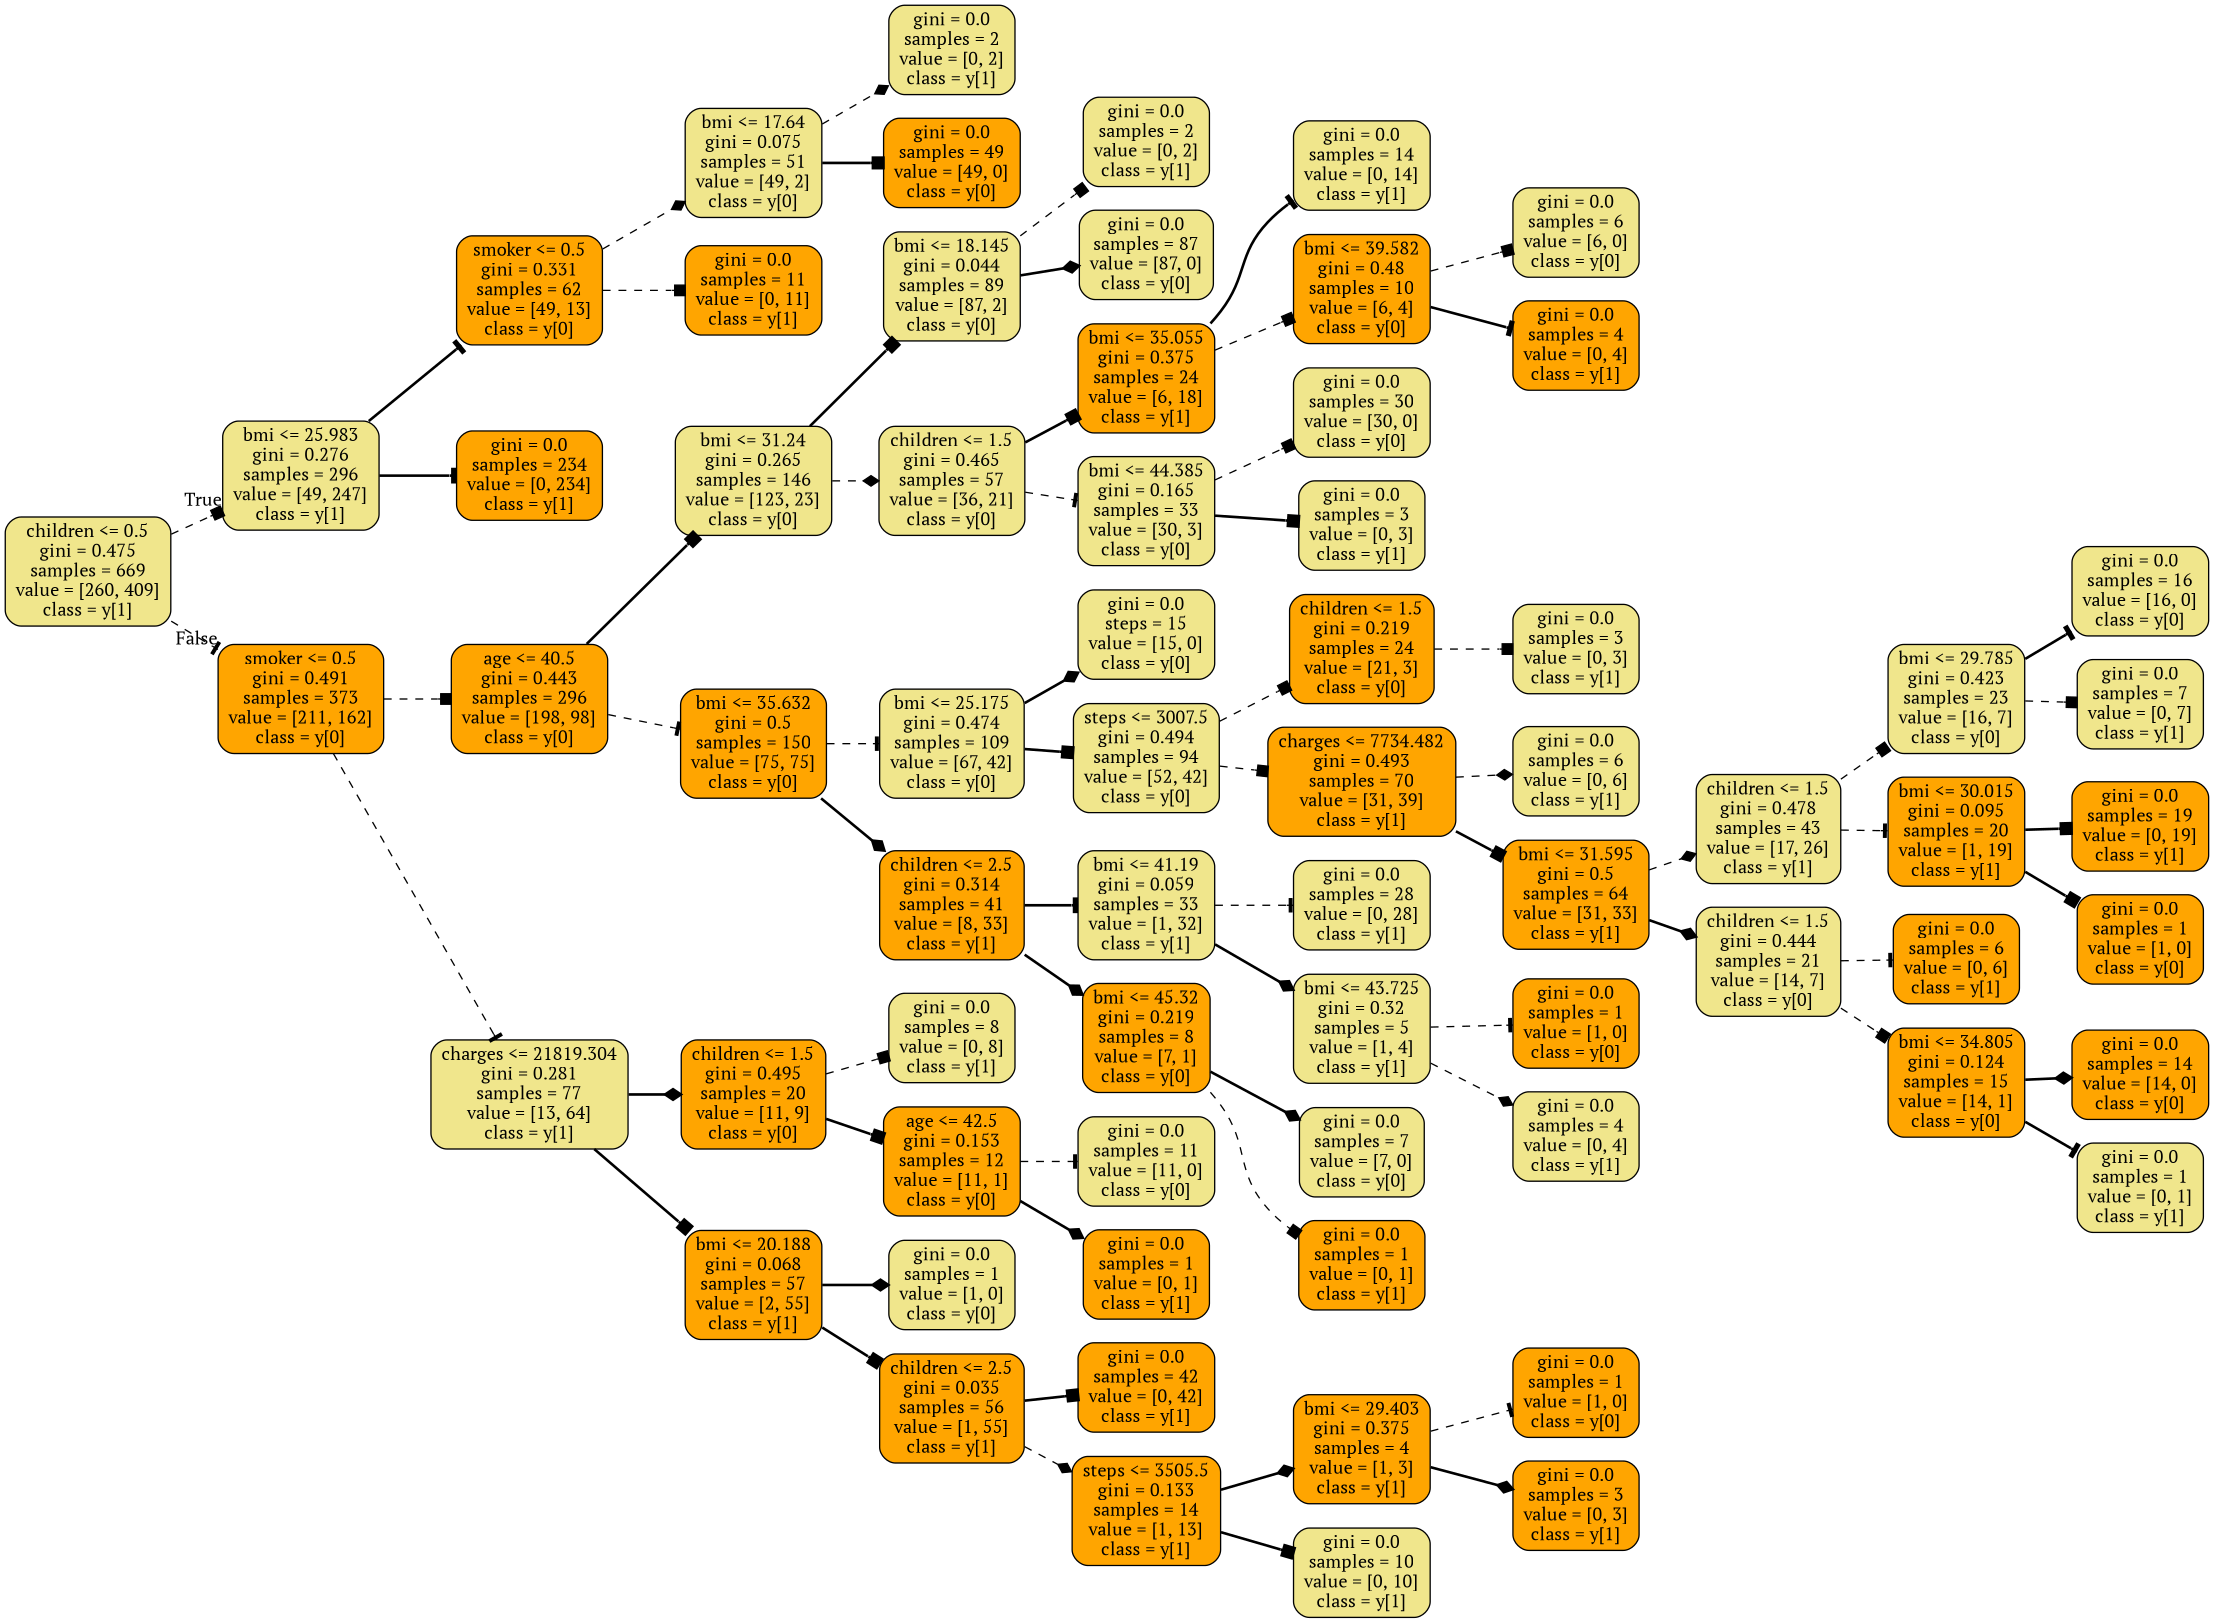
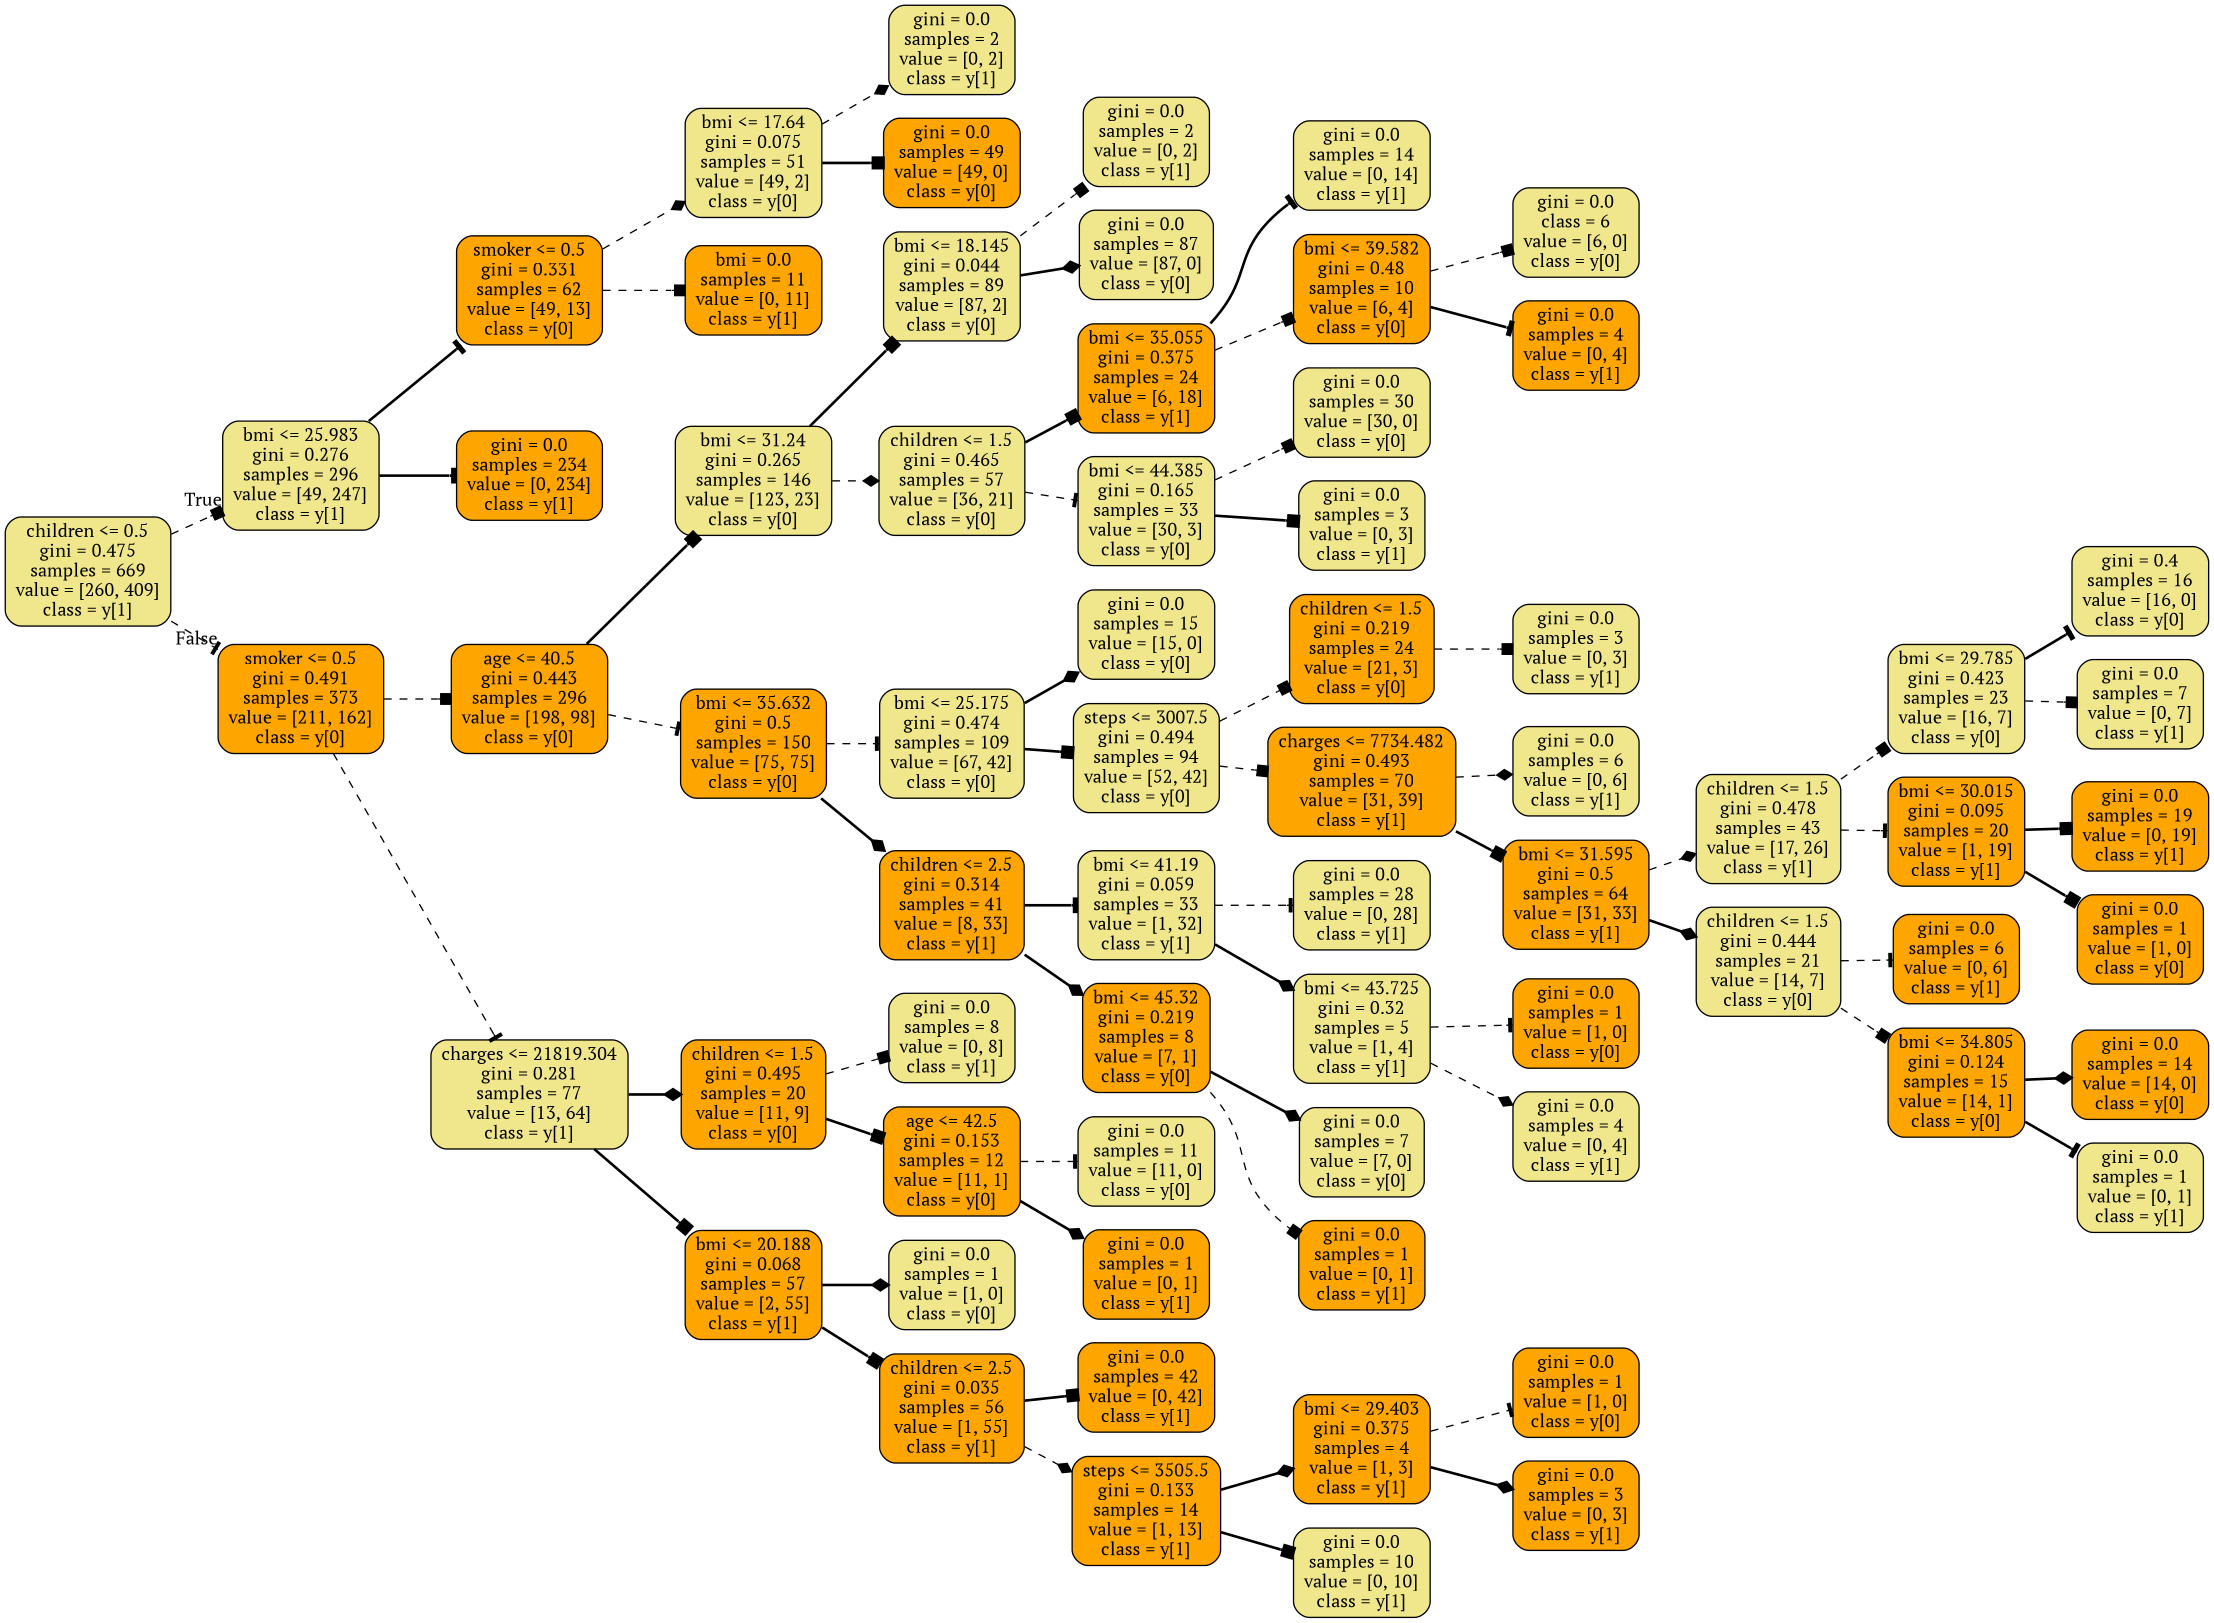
(1576, 233) -> (1576, 233)
(754, 290) -> (754, 290)
(2140, 591) -> (2140, 591)
(1146, 635) -> (1146, 635)
